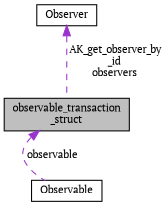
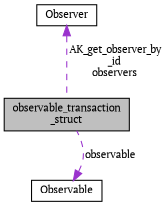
(25, 162) -> (83, 151)
